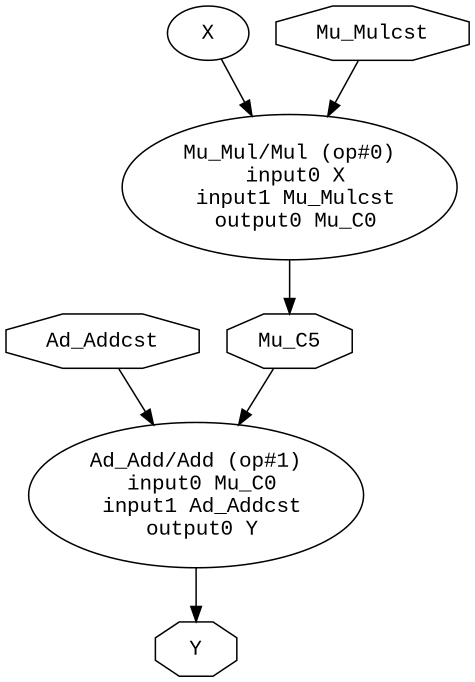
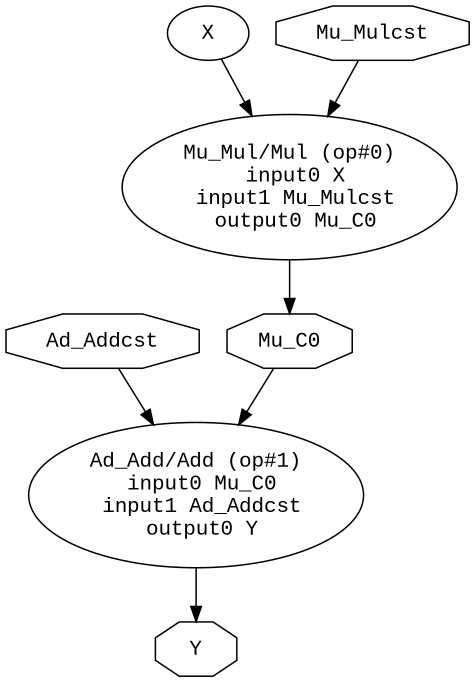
(290, 341) -> (290, 341)
